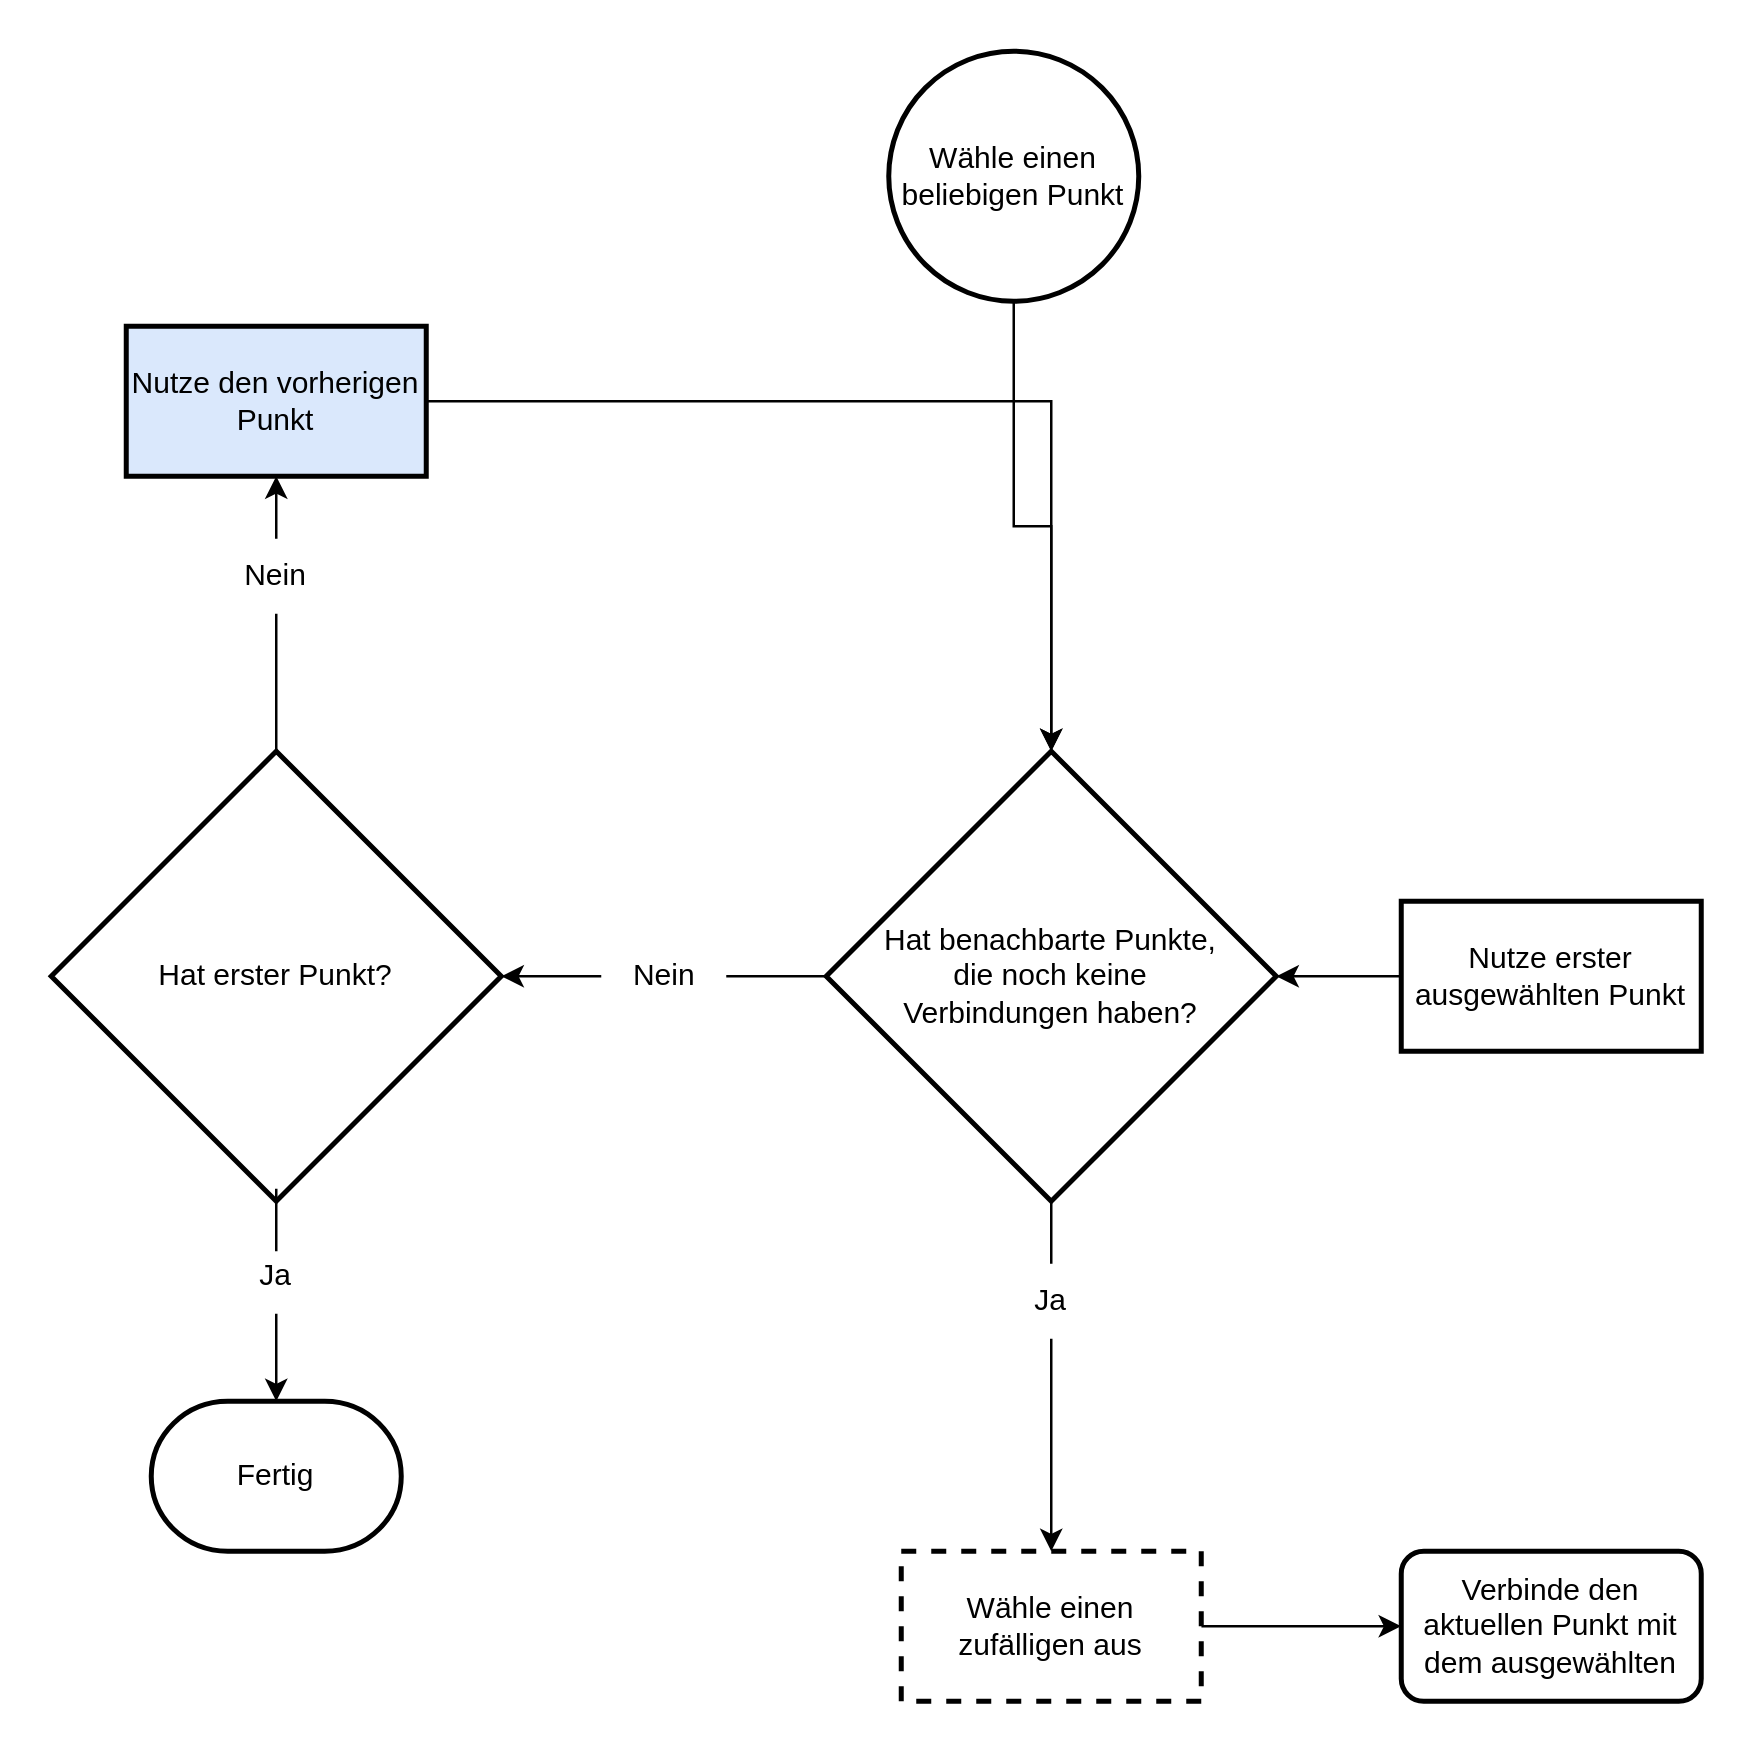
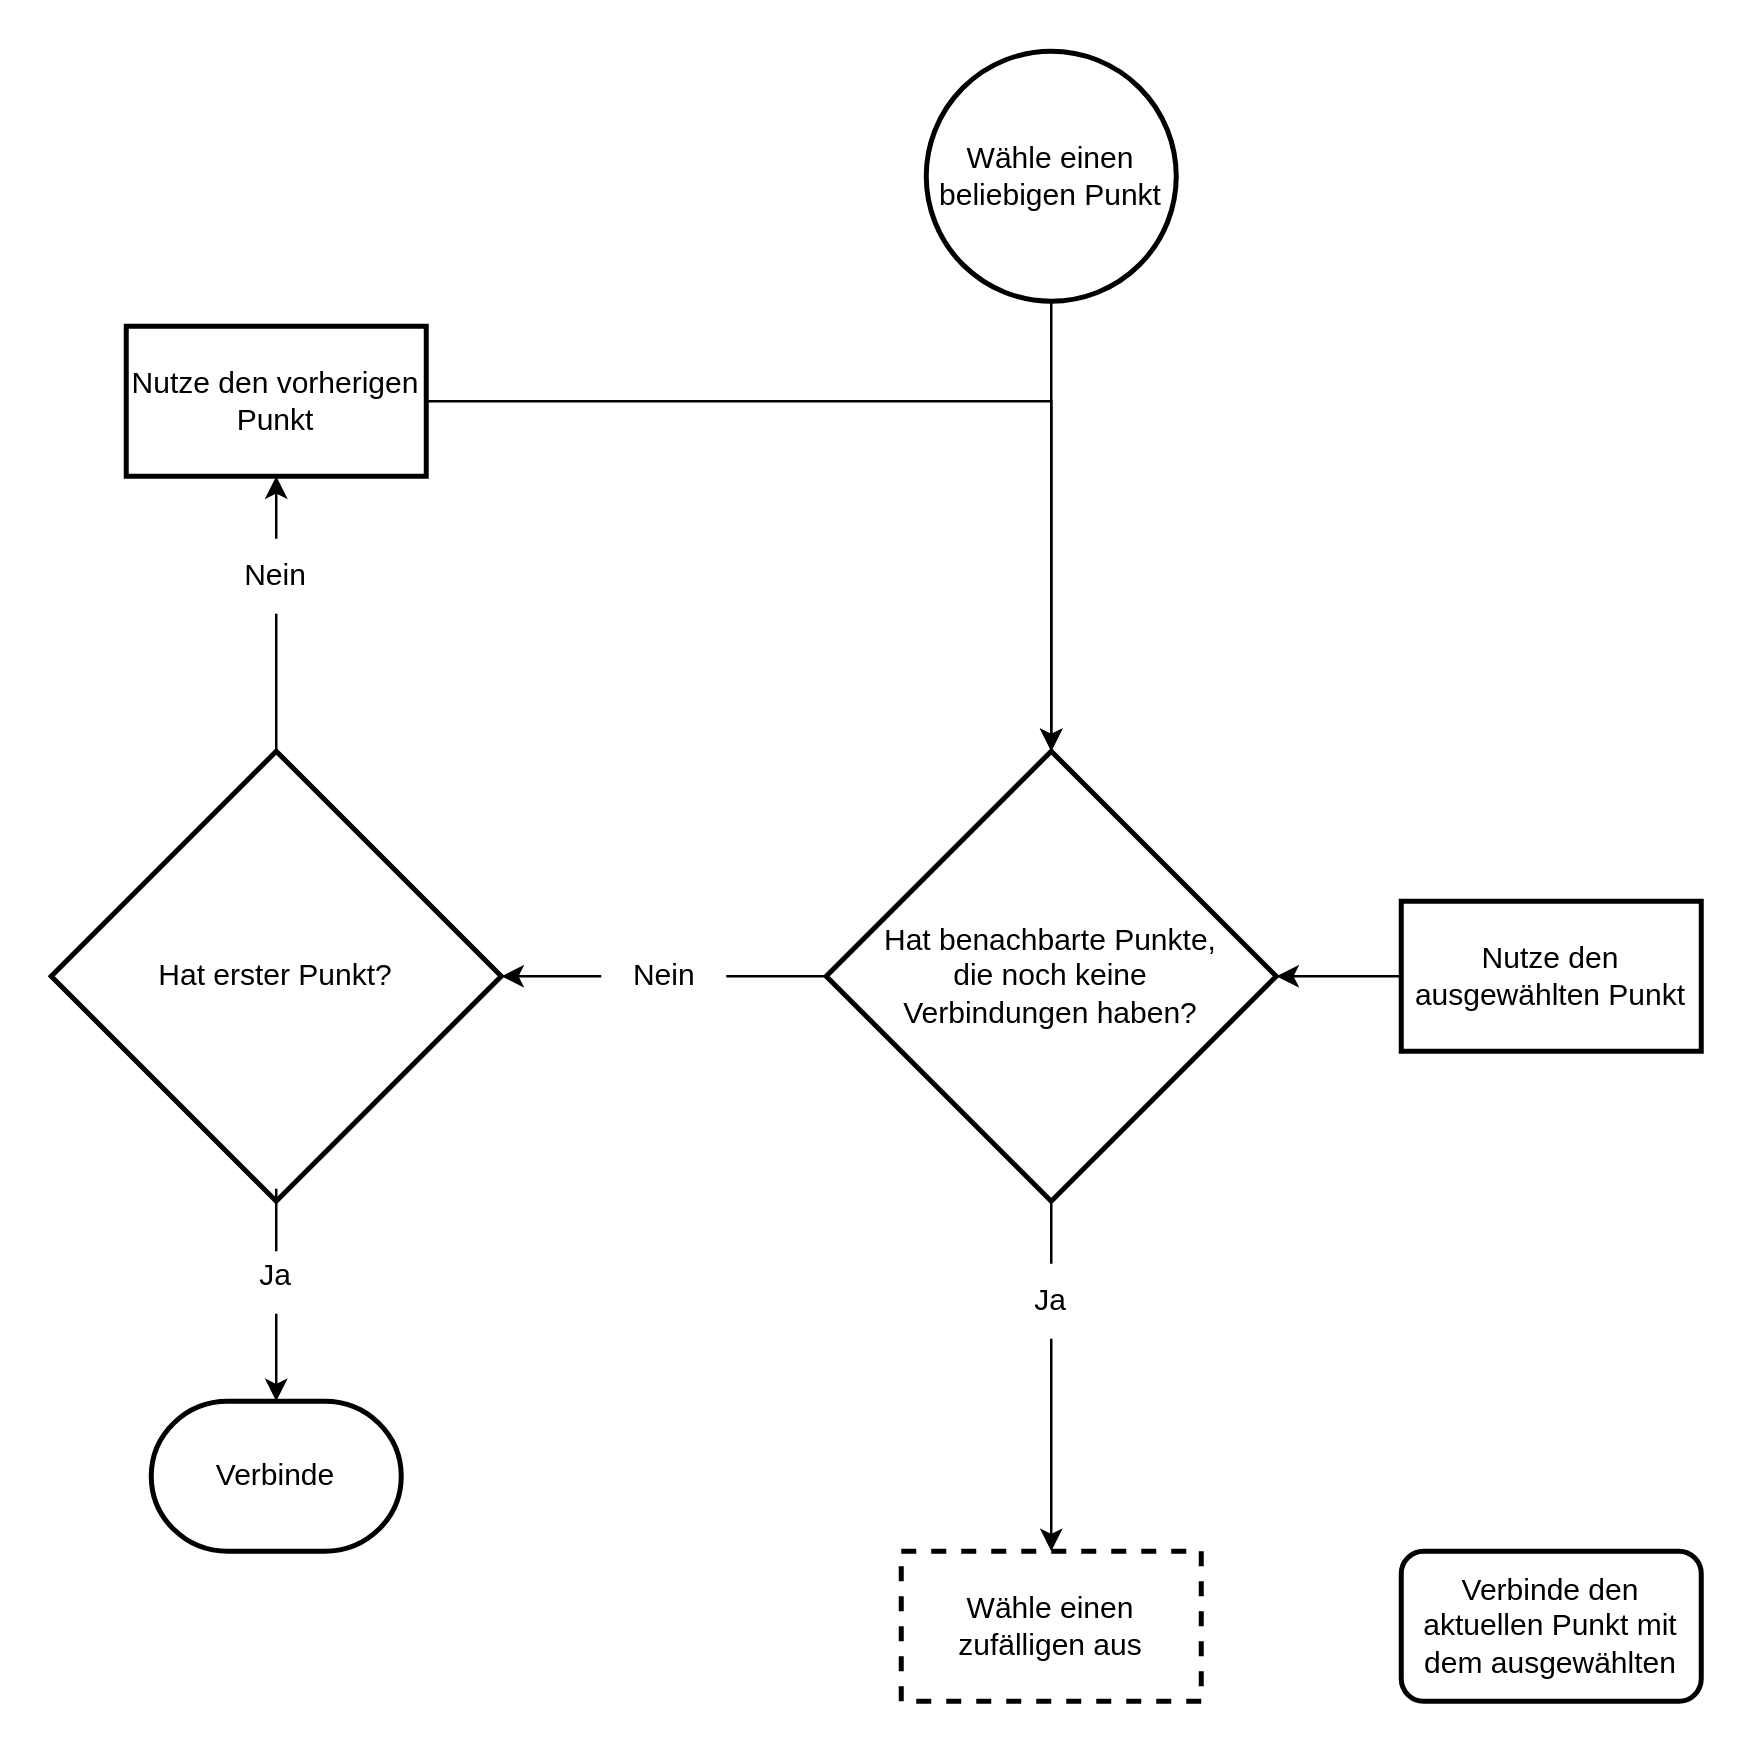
(1014, 176) -> (1051, 176)
(276, 401) -> (276, 401)
(1551, 976) -> (1551, 976)
(276, 1476) -> (276, 1476)
(1293, 1626) -> none
